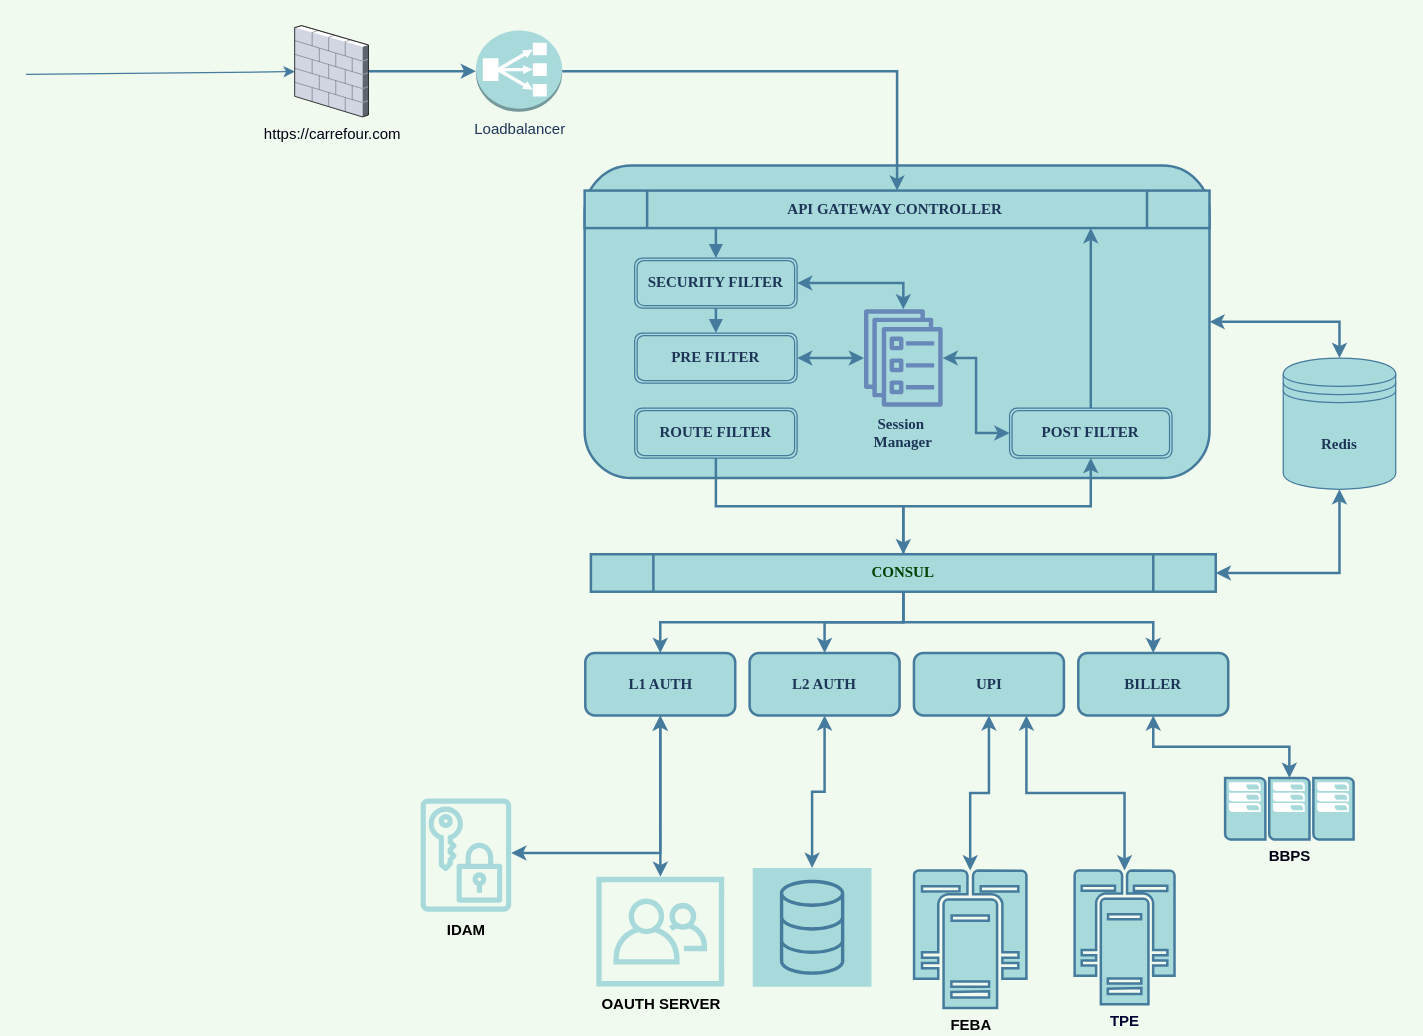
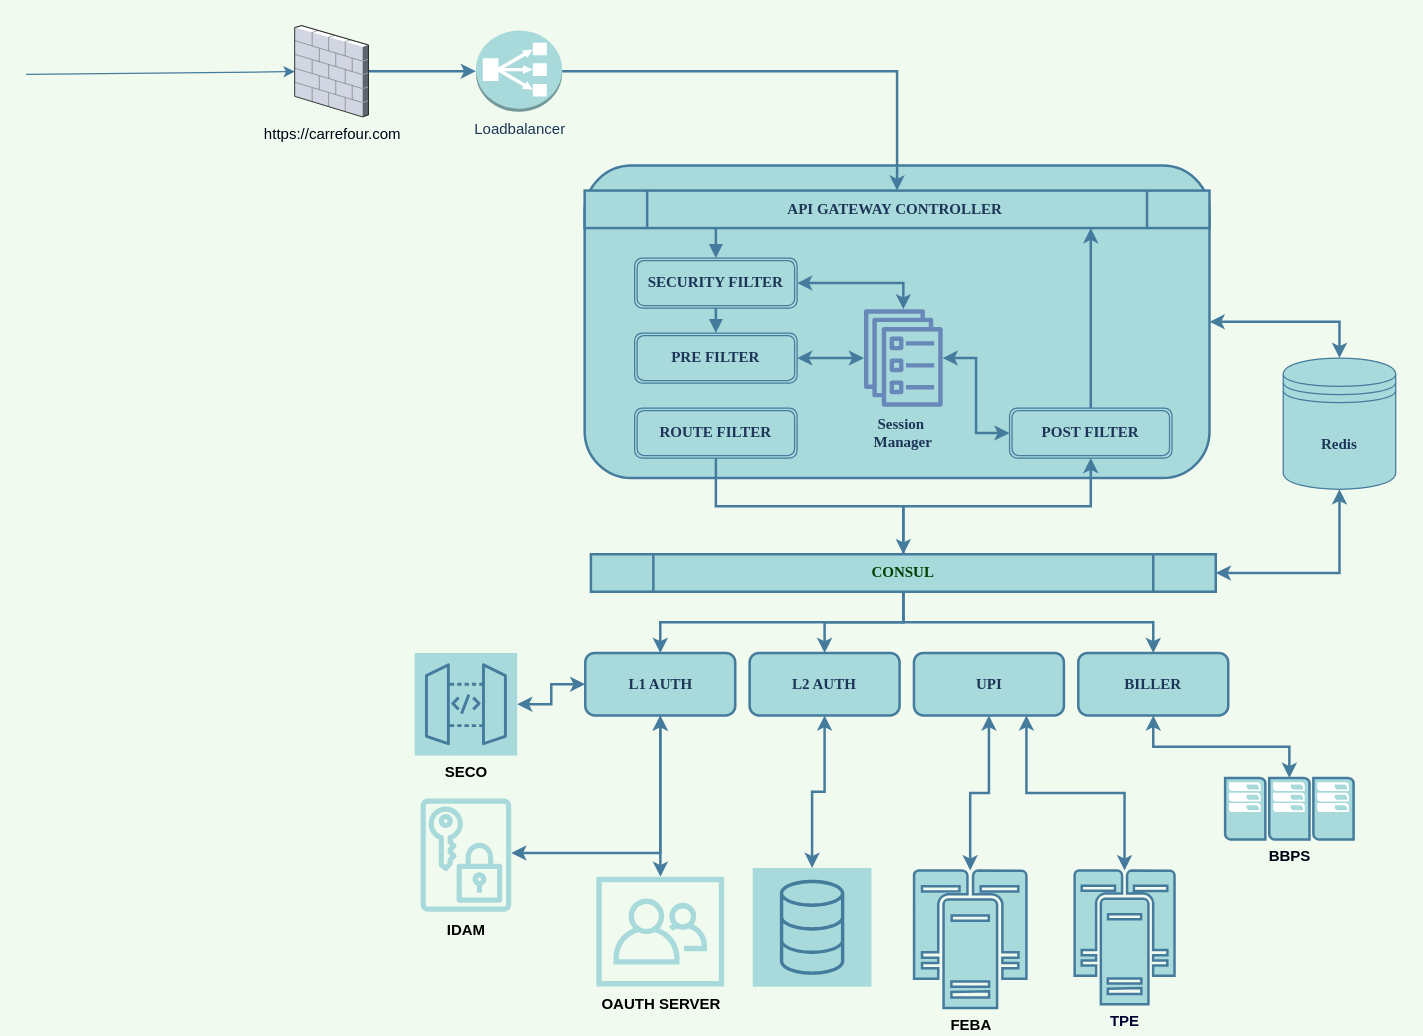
none -> (551, 694)
none -> (466, 704)
